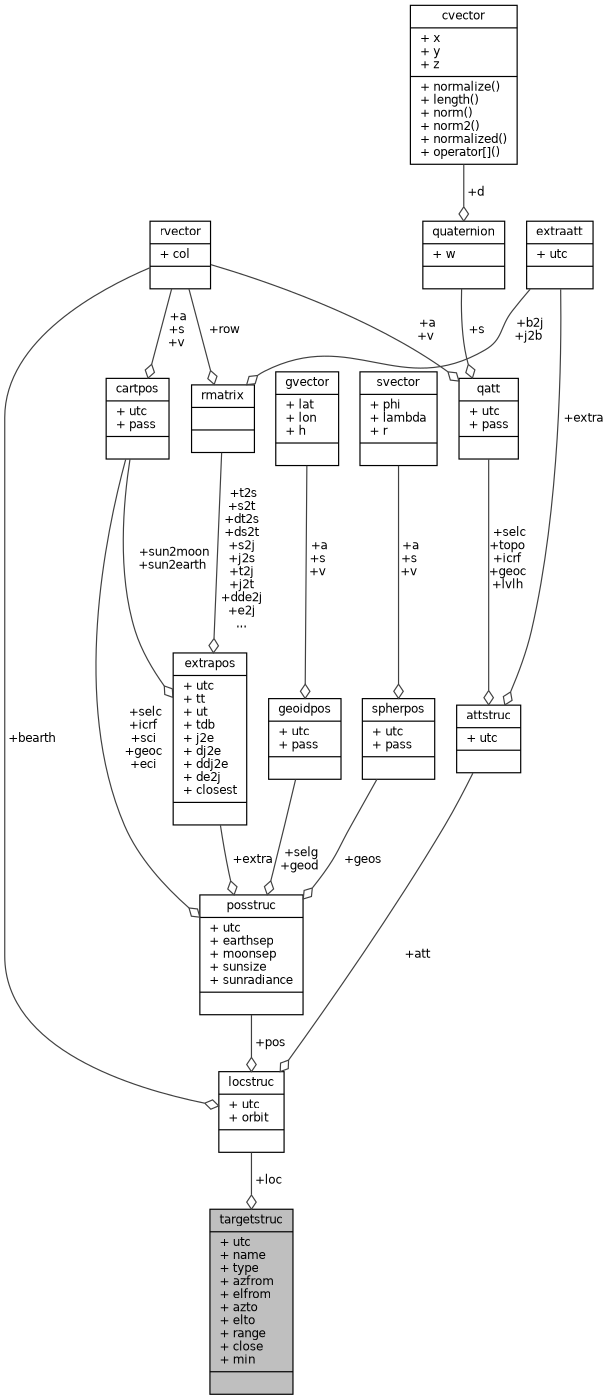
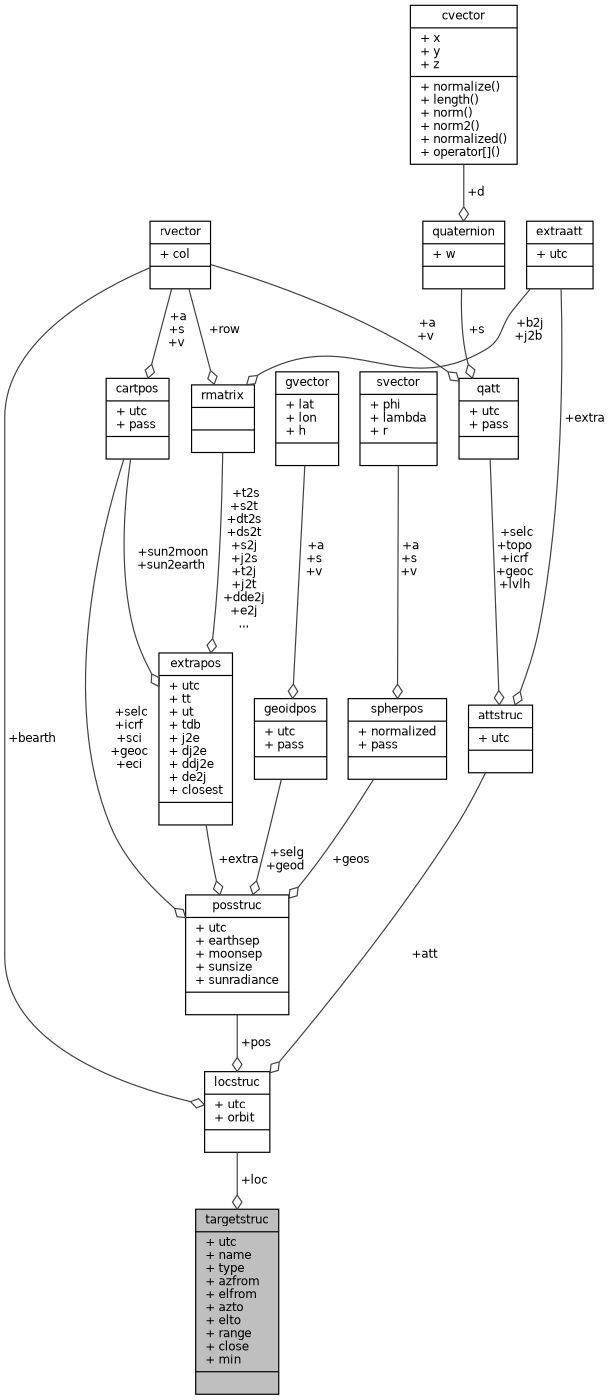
(388, 732) -> (397, 732)
